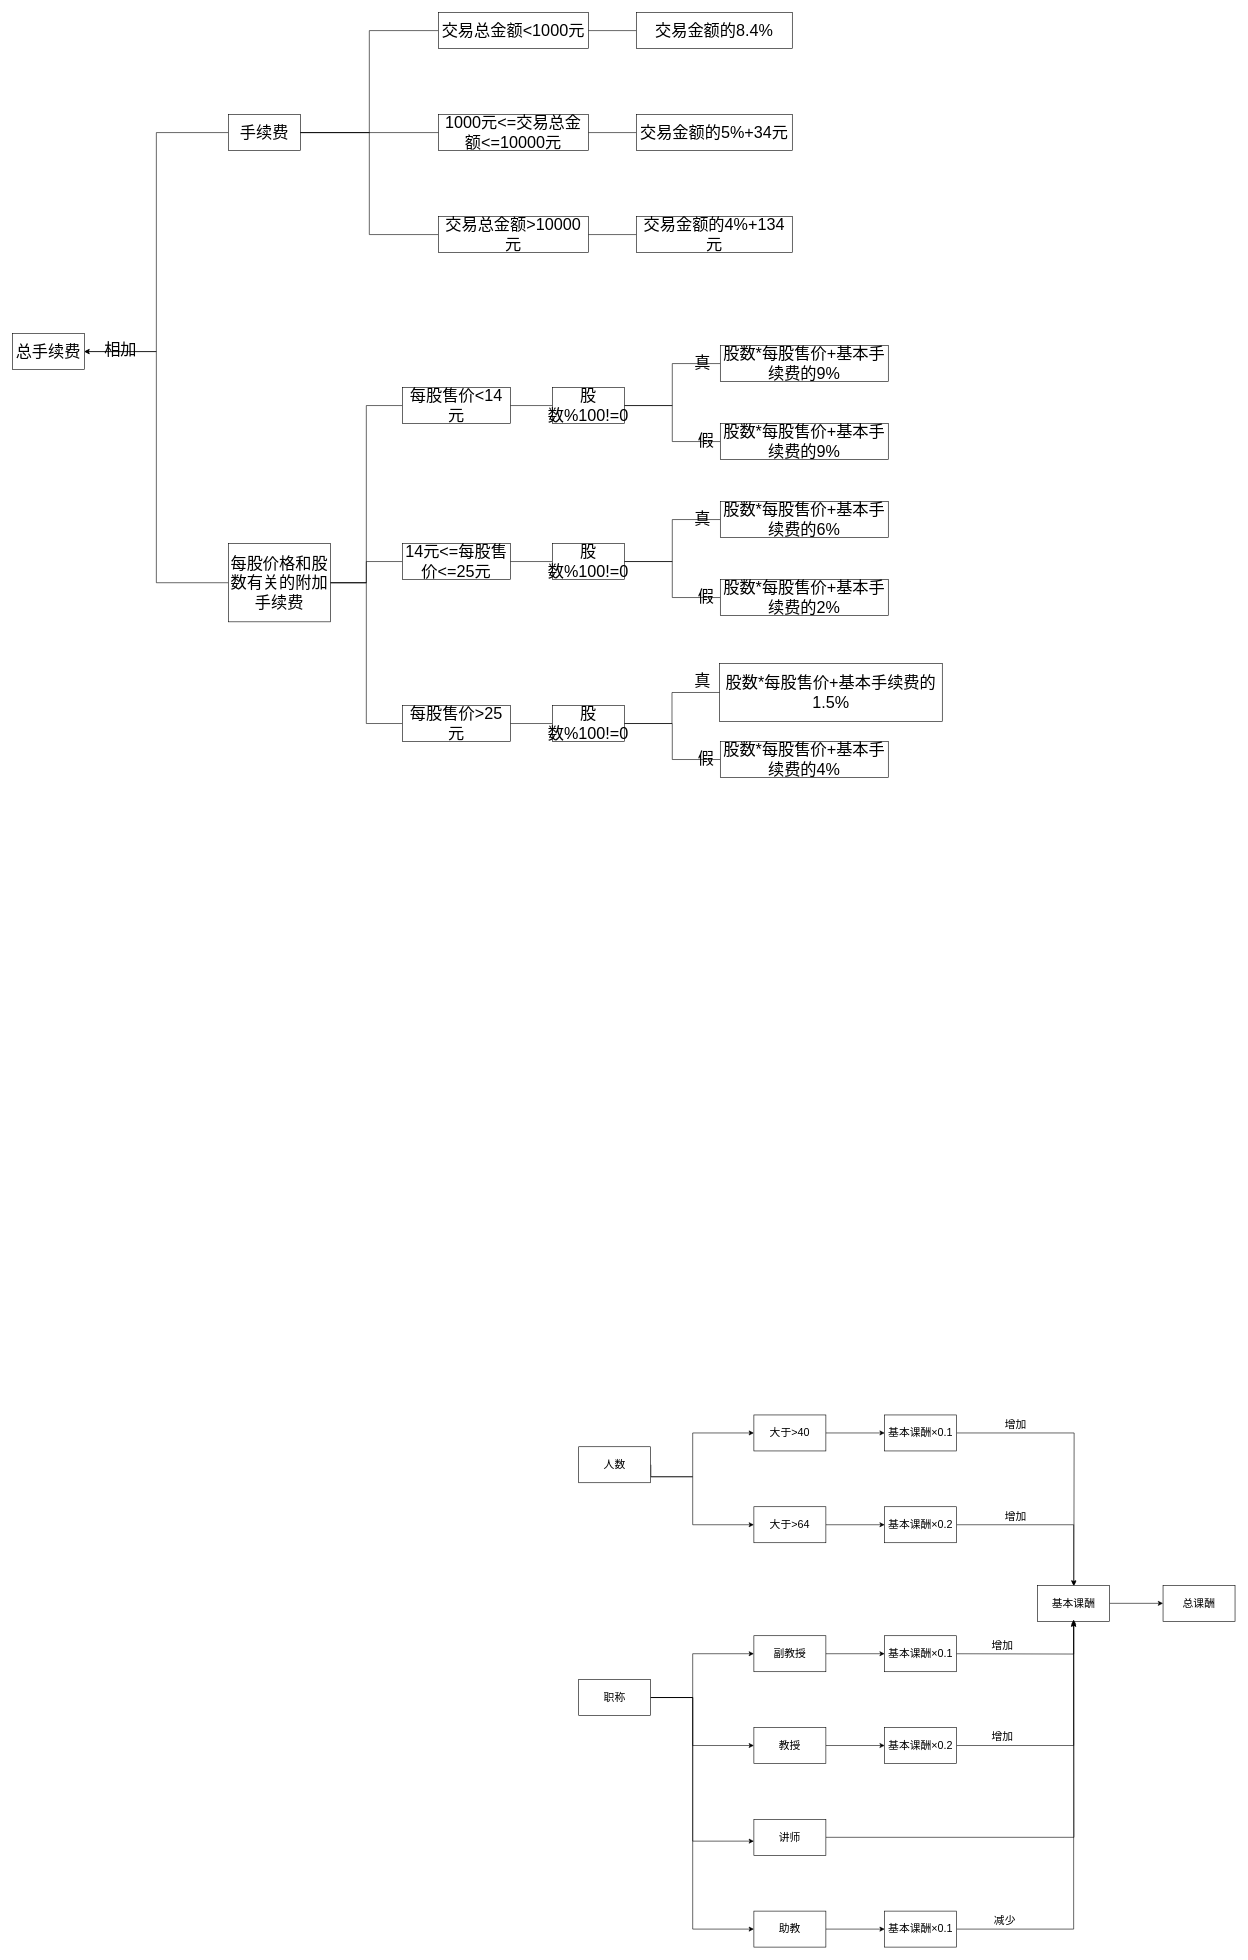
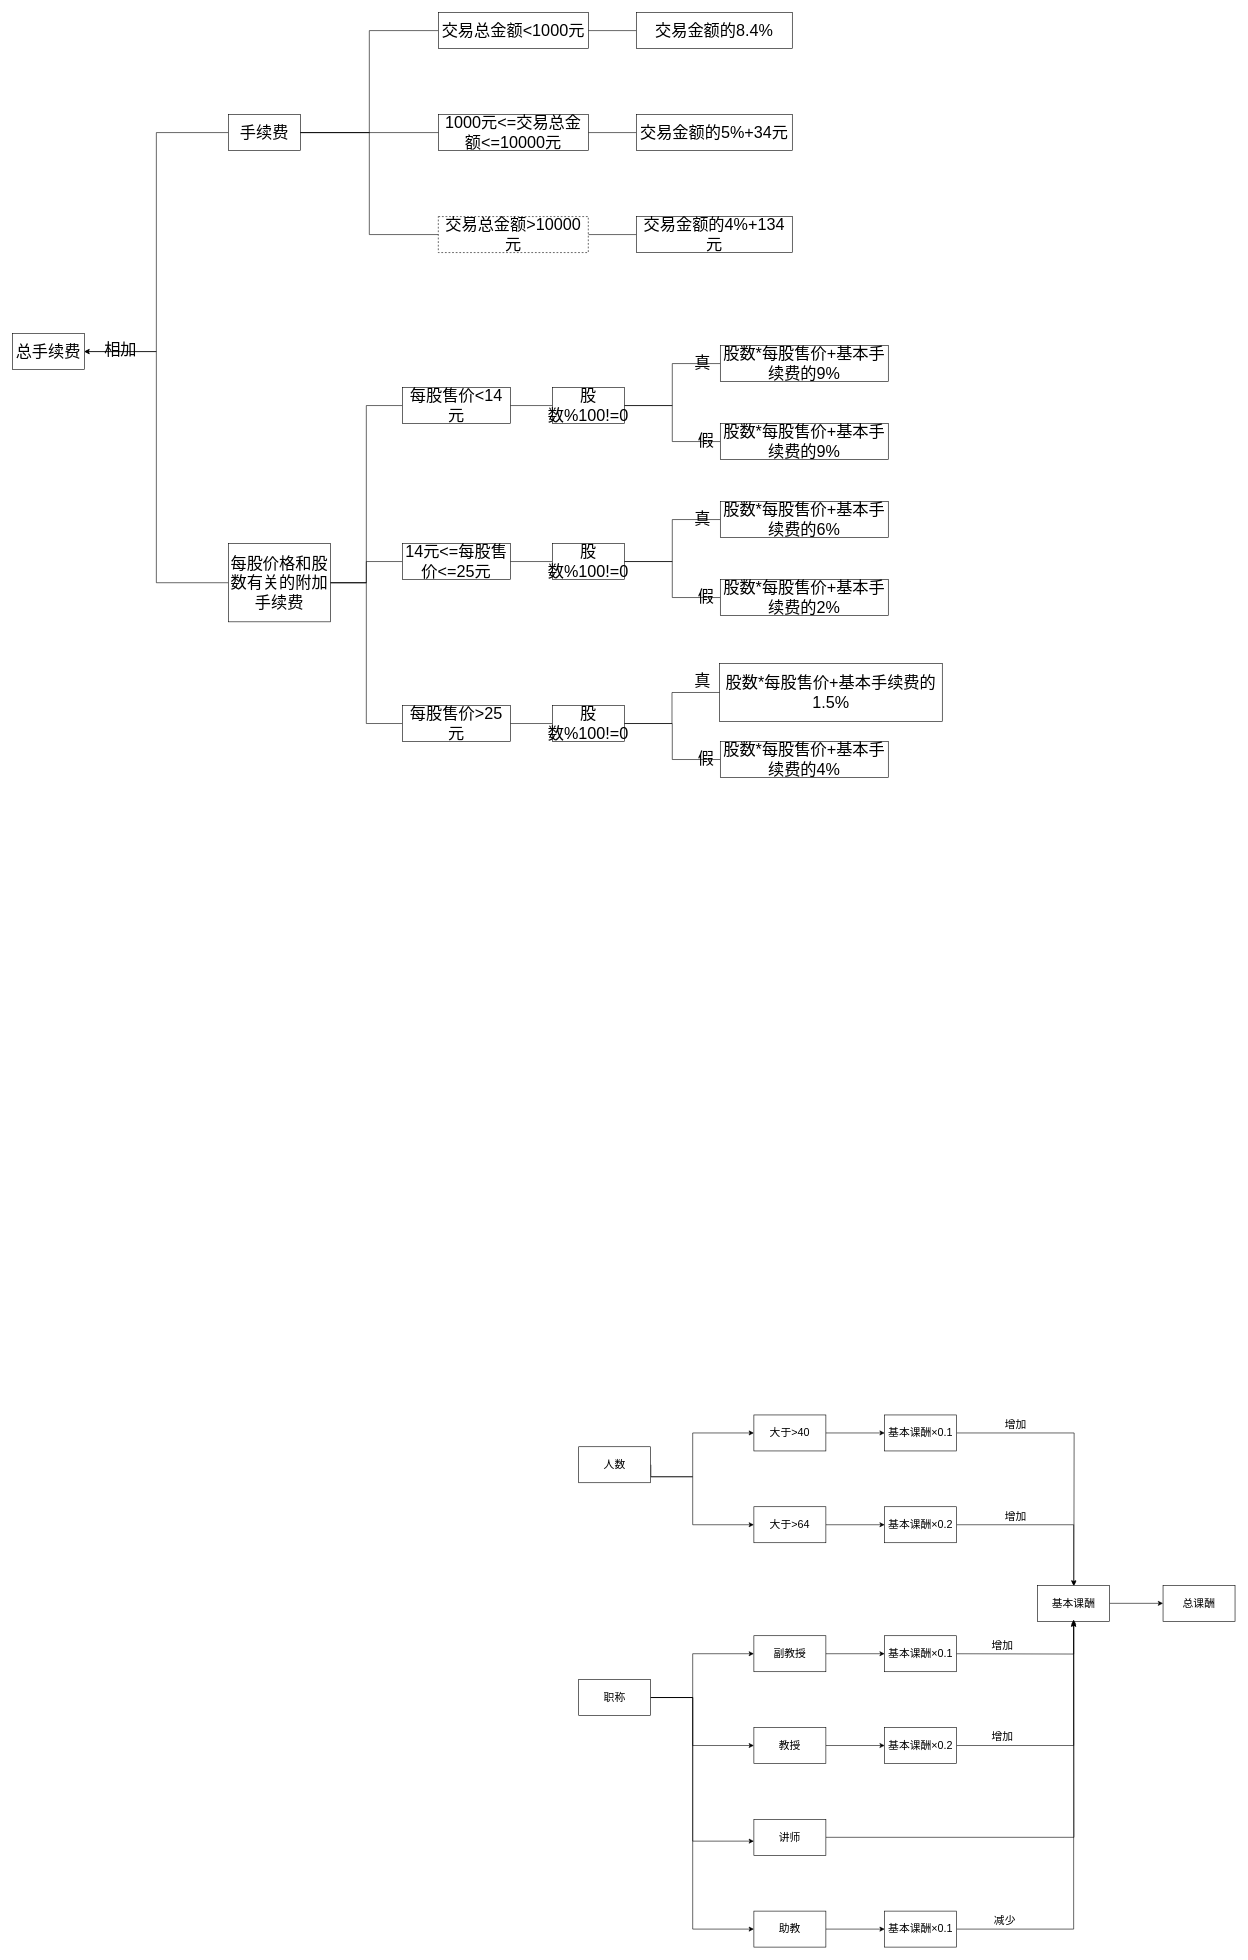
(513, 235) -> (513, 235)
